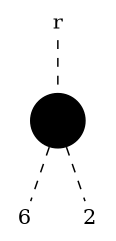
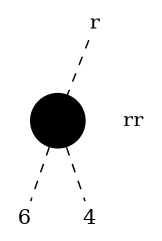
none -> (134, 121)
(90, 218) -> (90, 218)
